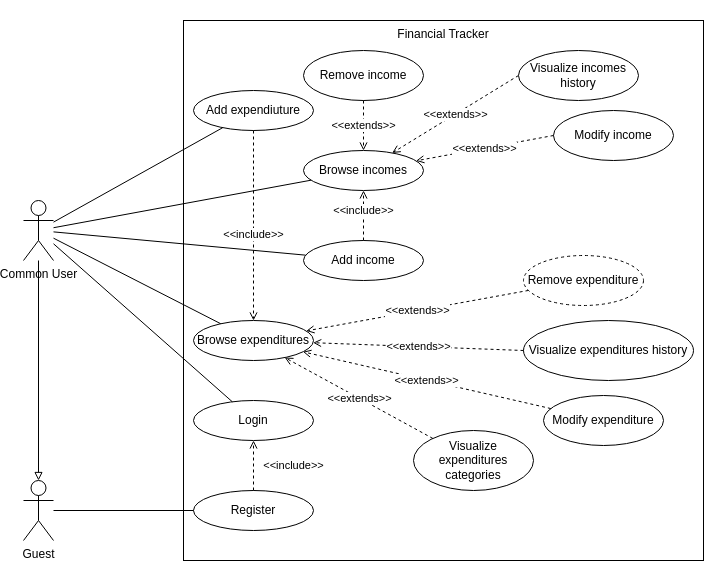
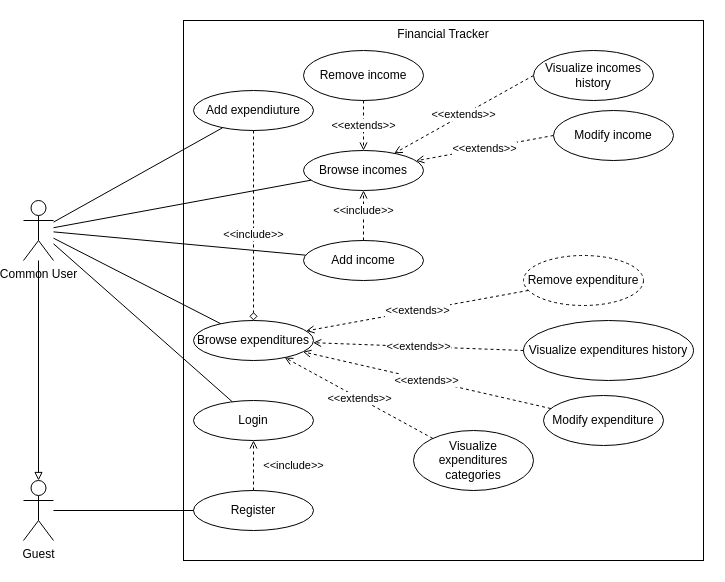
(579, 76) -> (594, 76)
(254, 314) -> (254, 312)
